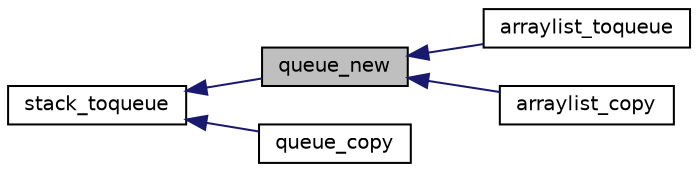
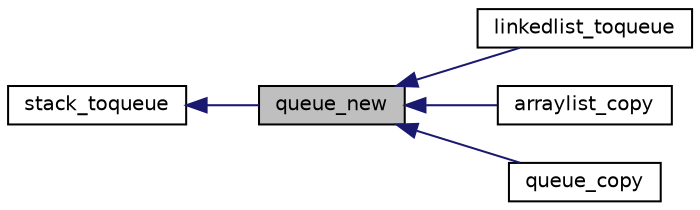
(587, 28) -> (585, 28)
(233, 127) -> (468, 147)
